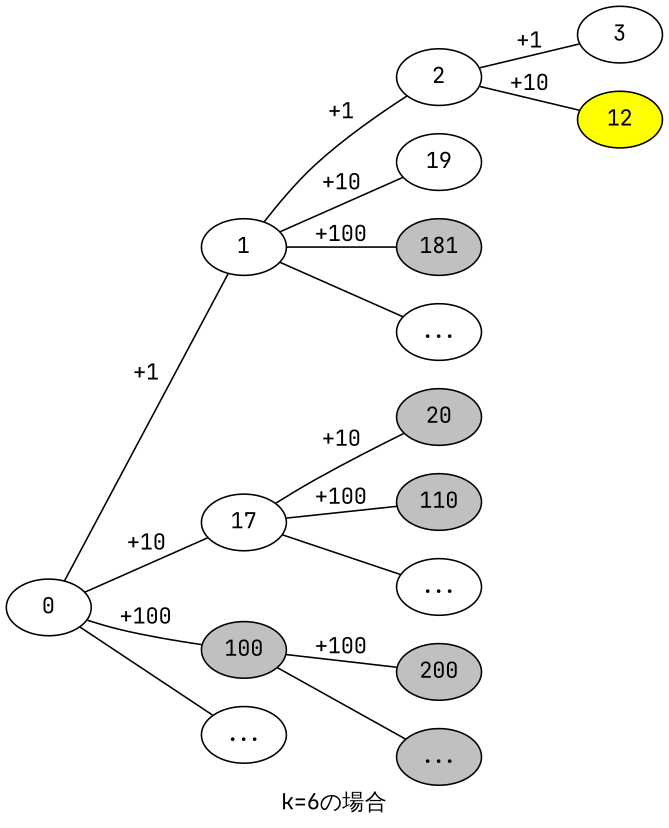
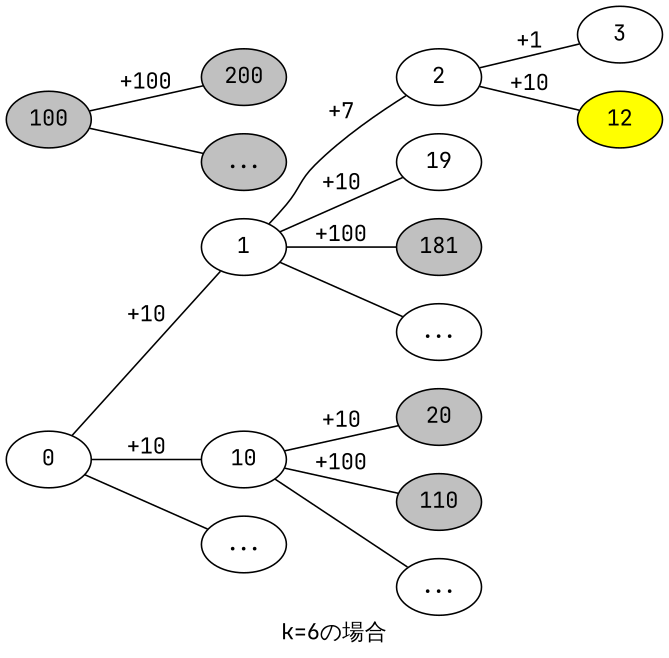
(341, 113) -> (341, 113)
(146, 374) -> (146, 316)
(244, 522) -> (244, 459)
(144, 635) -> none
